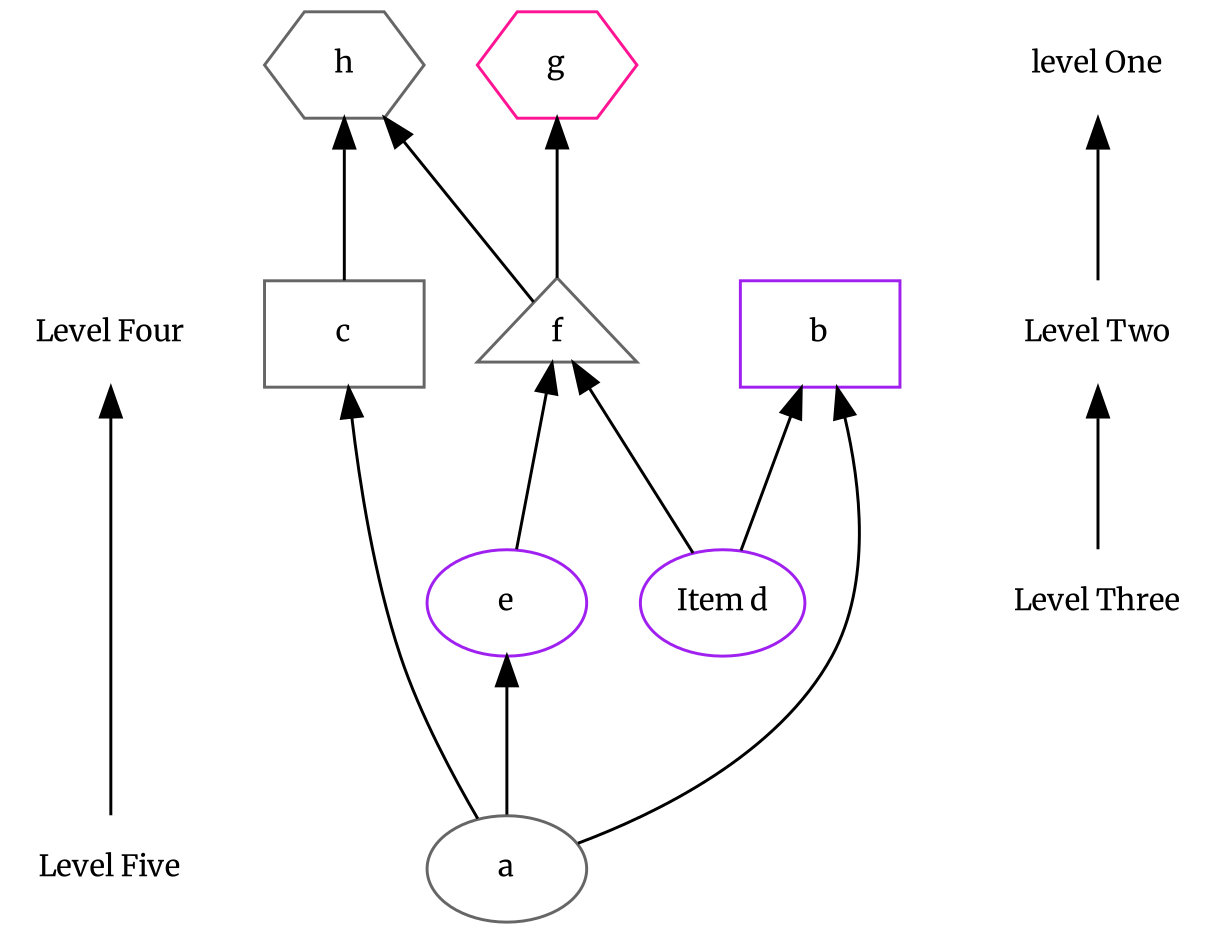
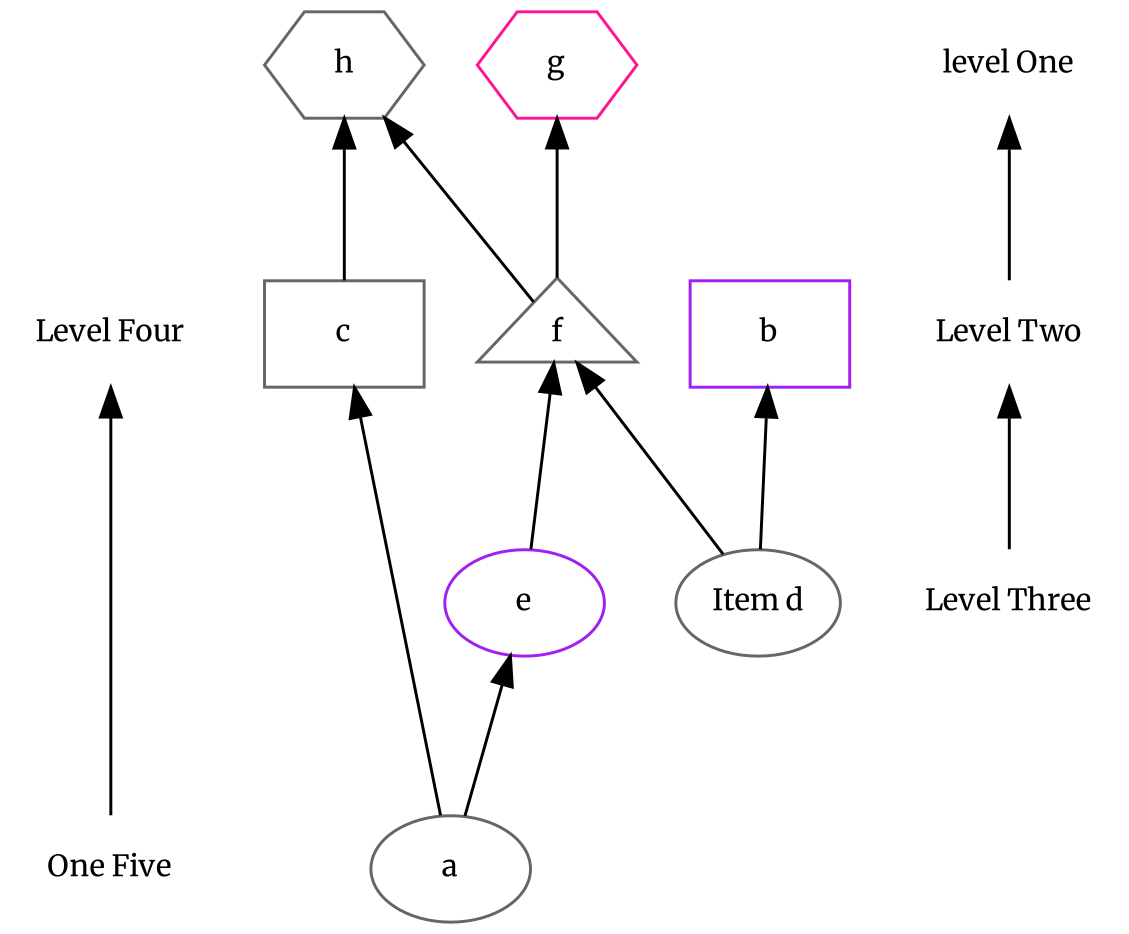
(723, 603) -> (758, 603)
(811, 688) -> none
(111, 869) -> (111, 869)
